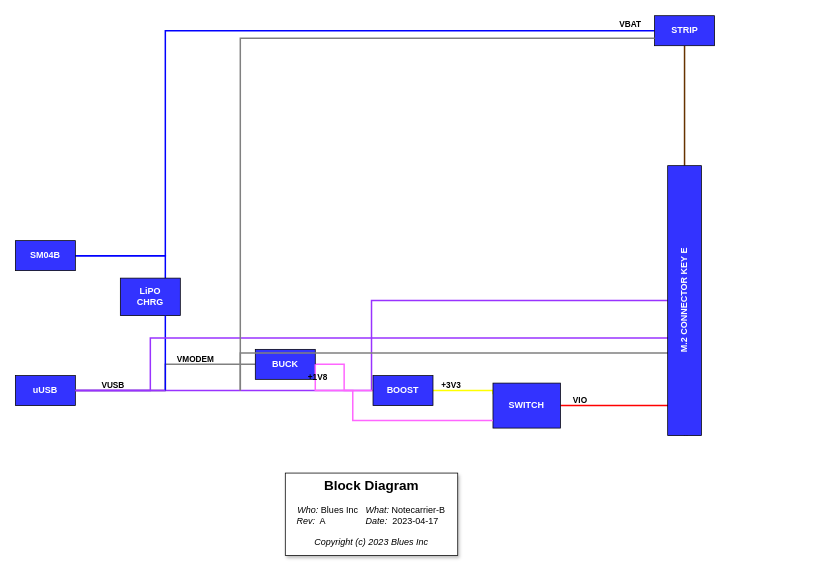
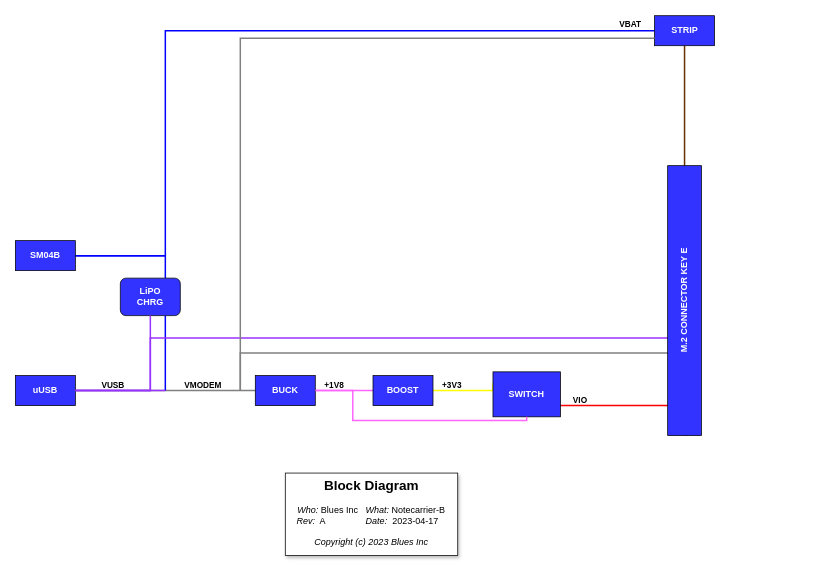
(150, 297) -> (150, 297)
(476, 300) -> (150, 325)
(285, 364) -> (285, 390)
(527, 405) -> (527, 394)
